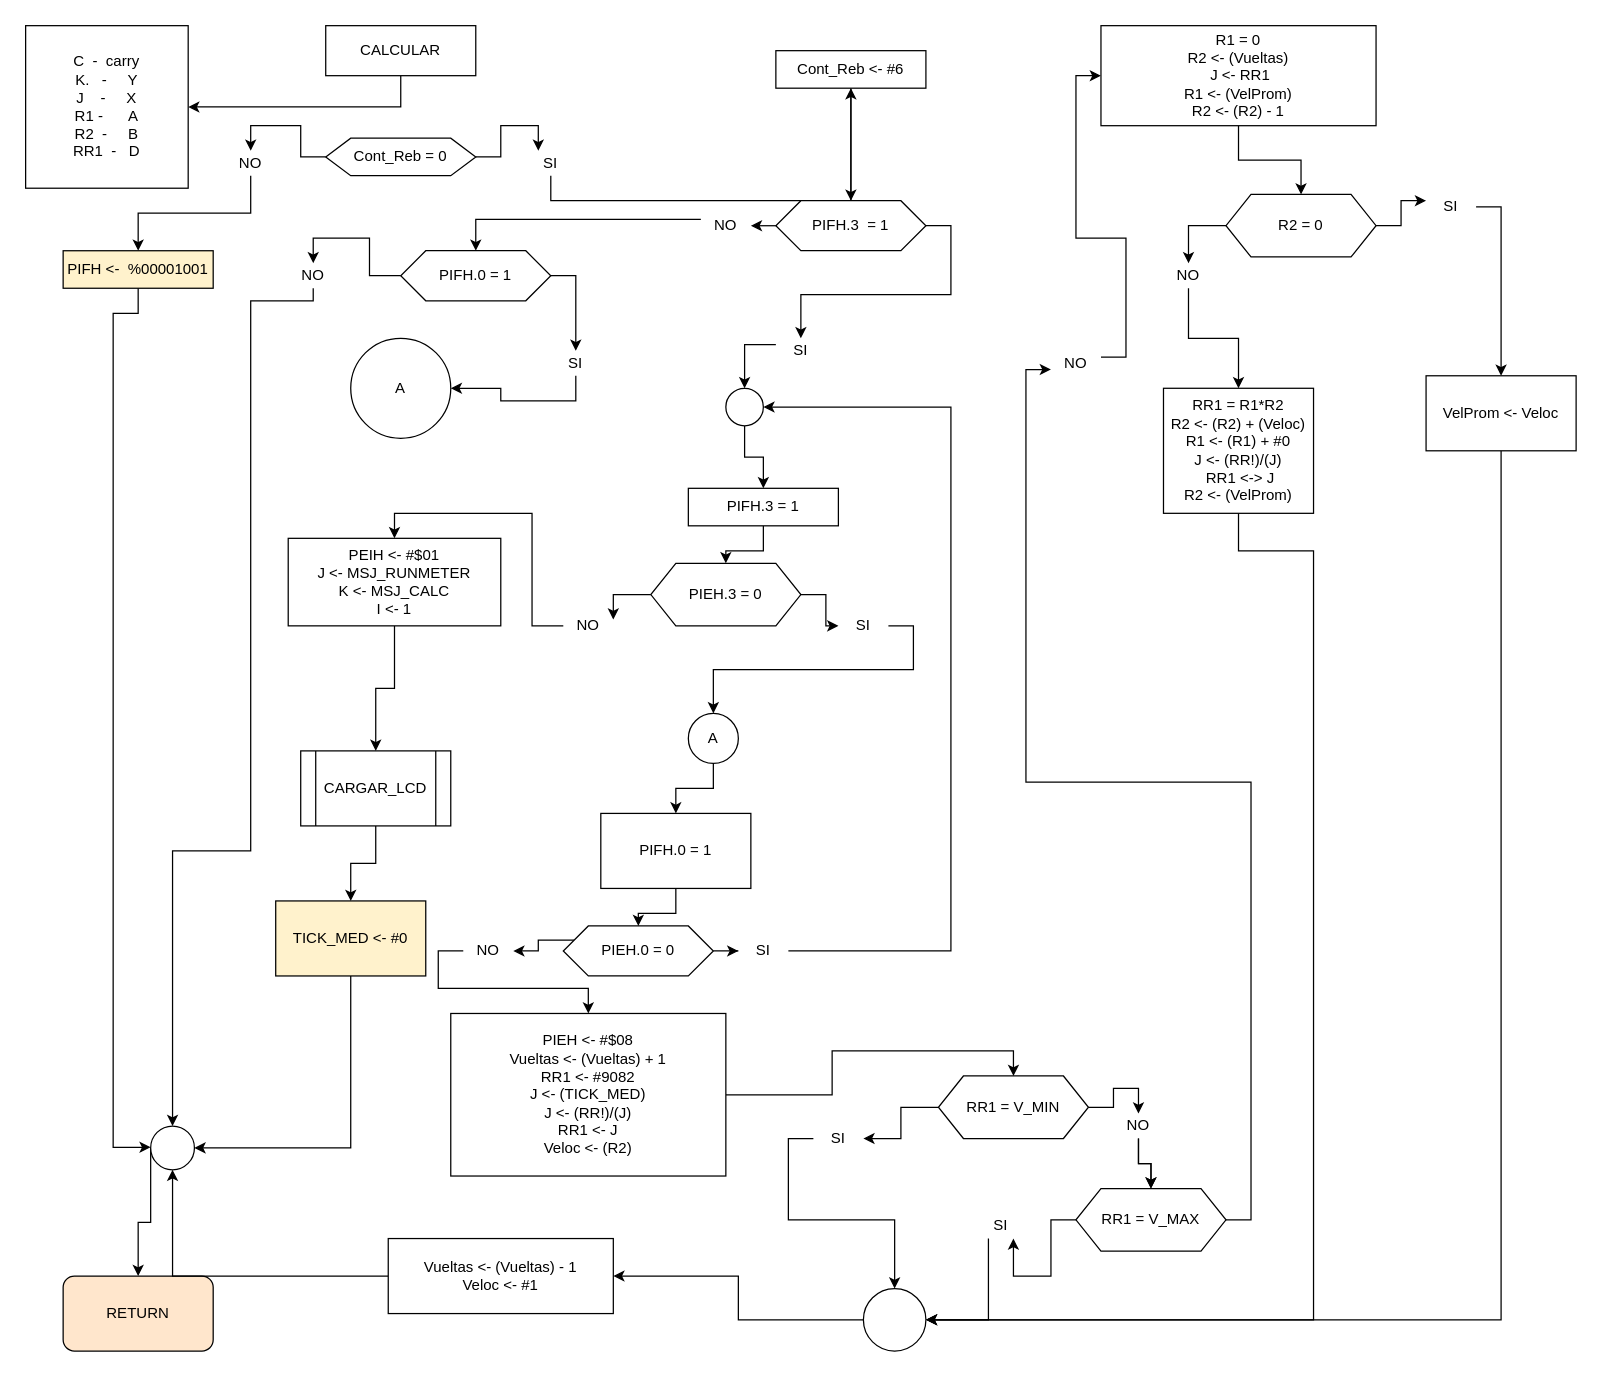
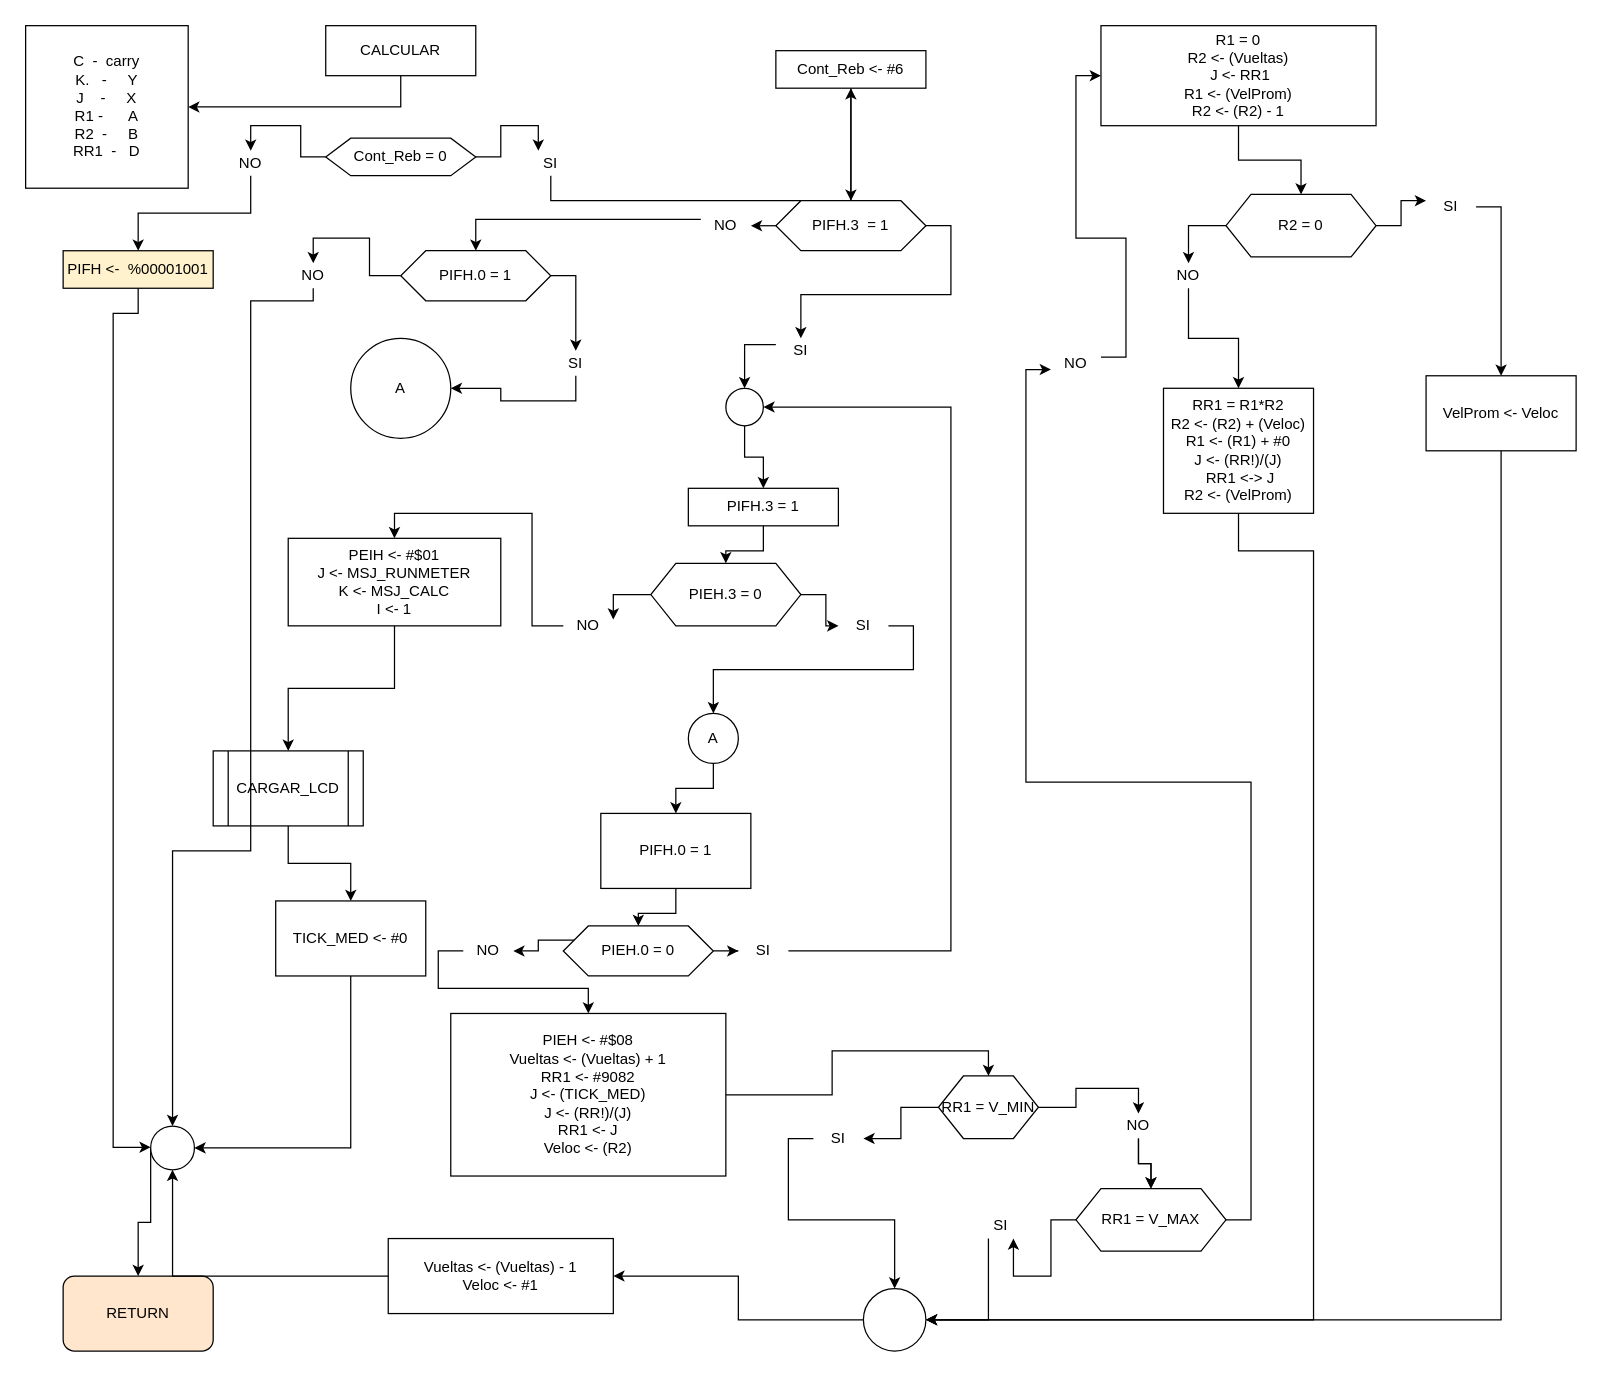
(376, 788) -> (288, 788)
(351, 938) -> (351, 938)
(1013, 1107) -> (988, 1107)
